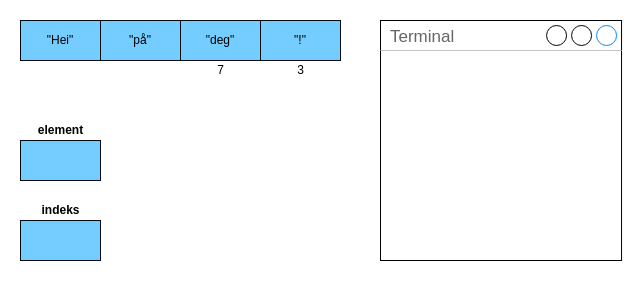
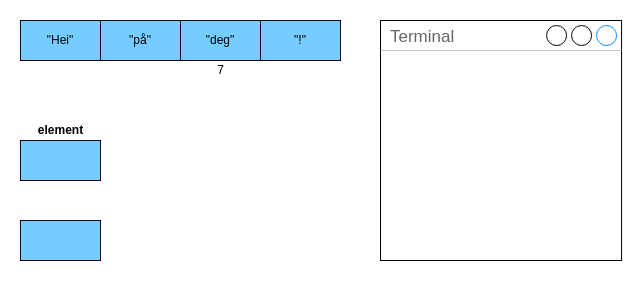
(301, 71) -> none
(61, 211) -> none
